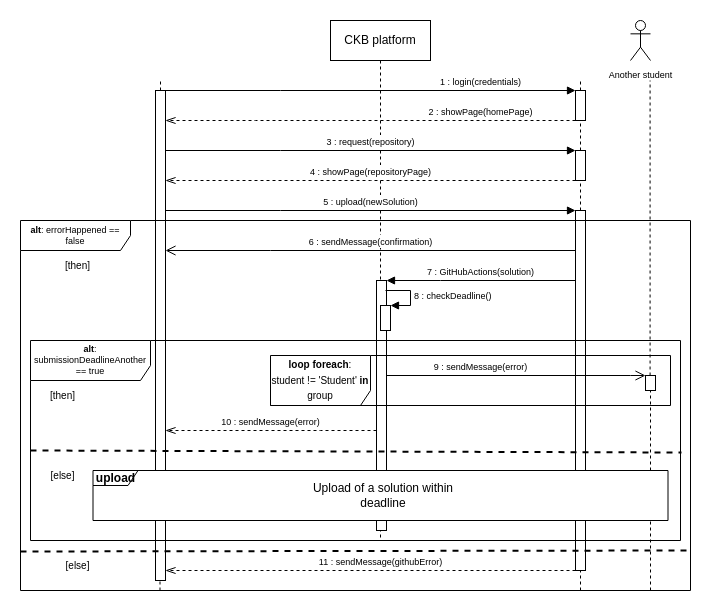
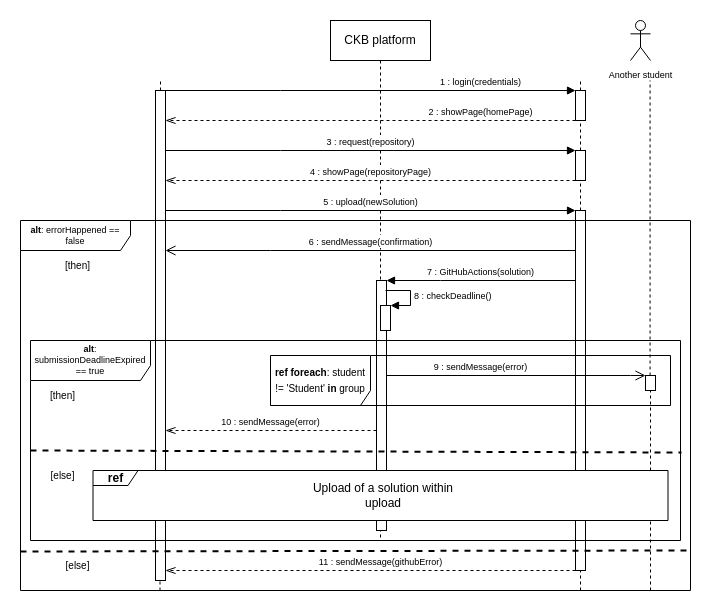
(91, 361) -> (91, 361)
(321, 381) -> (321, 381)
(116, 479) -> (116, 479)
(384, 496) -> (384, 496)
